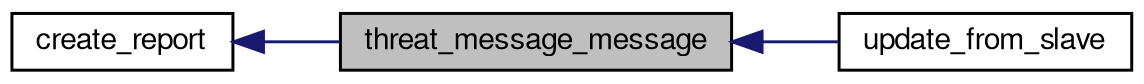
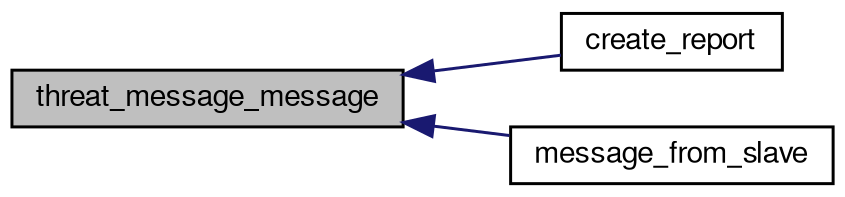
(302, 42) -> (498, 63)
(985, 42) -> (672, 155)
